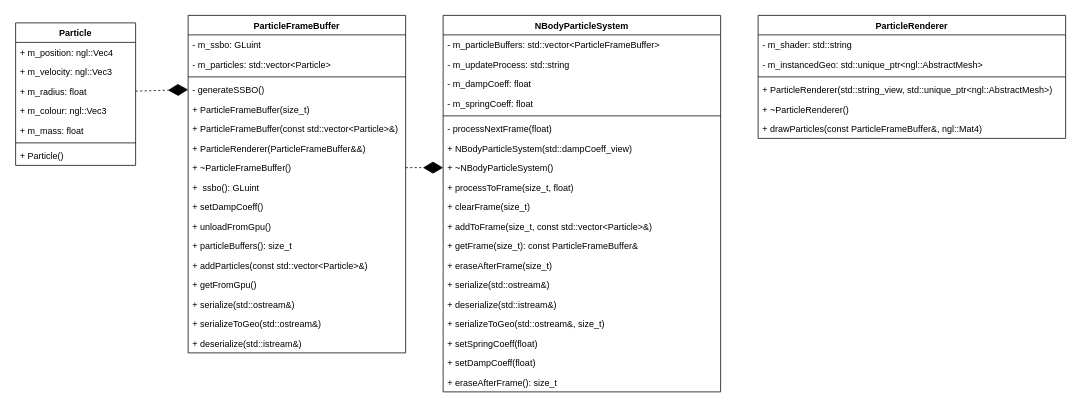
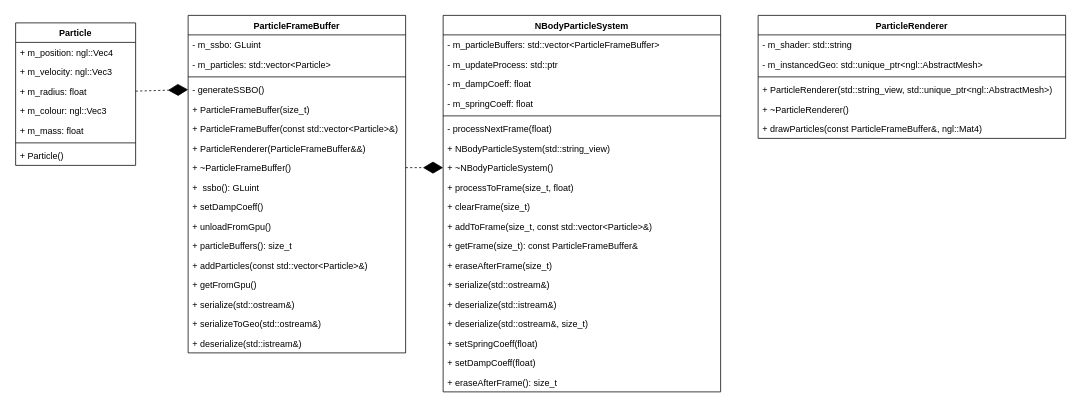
(516, 65) -> (509, 65)
(546, 149) -> (537, 149)
(535, 324) -> (527, 324)
